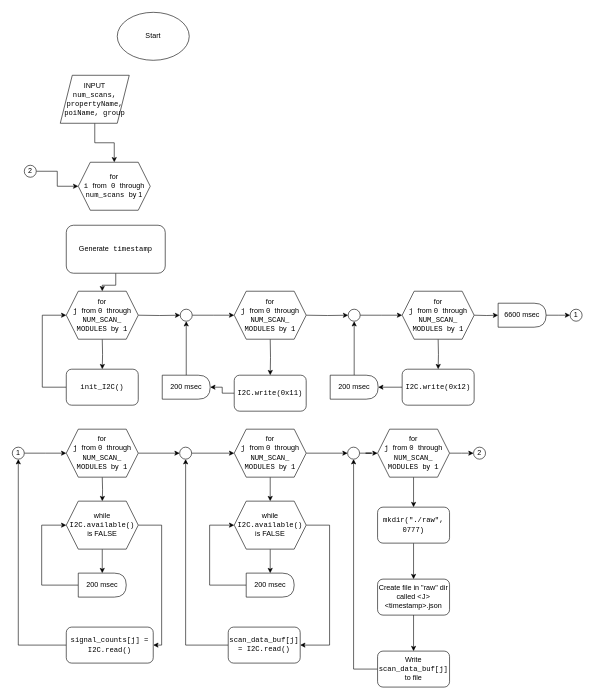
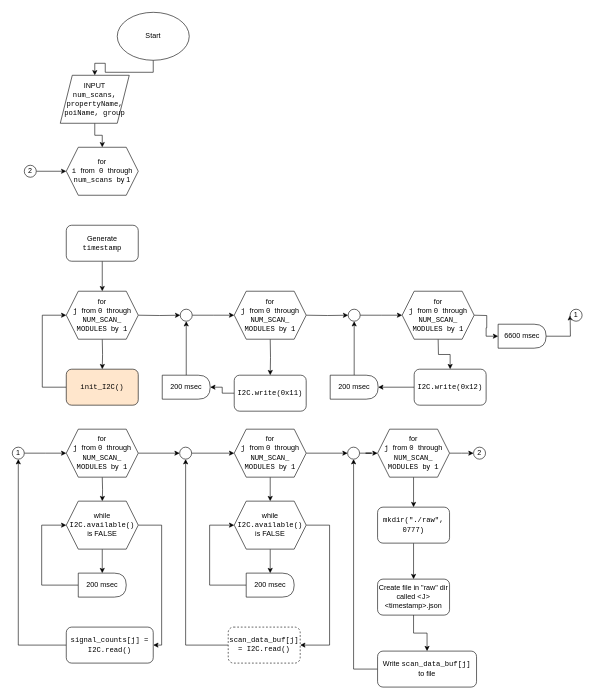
none -> (97, 63)
(114, 186) -> (102, 171)
(116, 249) -> (102, 243)
(522, 315) -> (522, 336)
(102, 387) -> (102, 387)
(438, 387) -> (450, 387)
(264, 645) -> (264, 645)
(414, 669) -> (427, 669)
